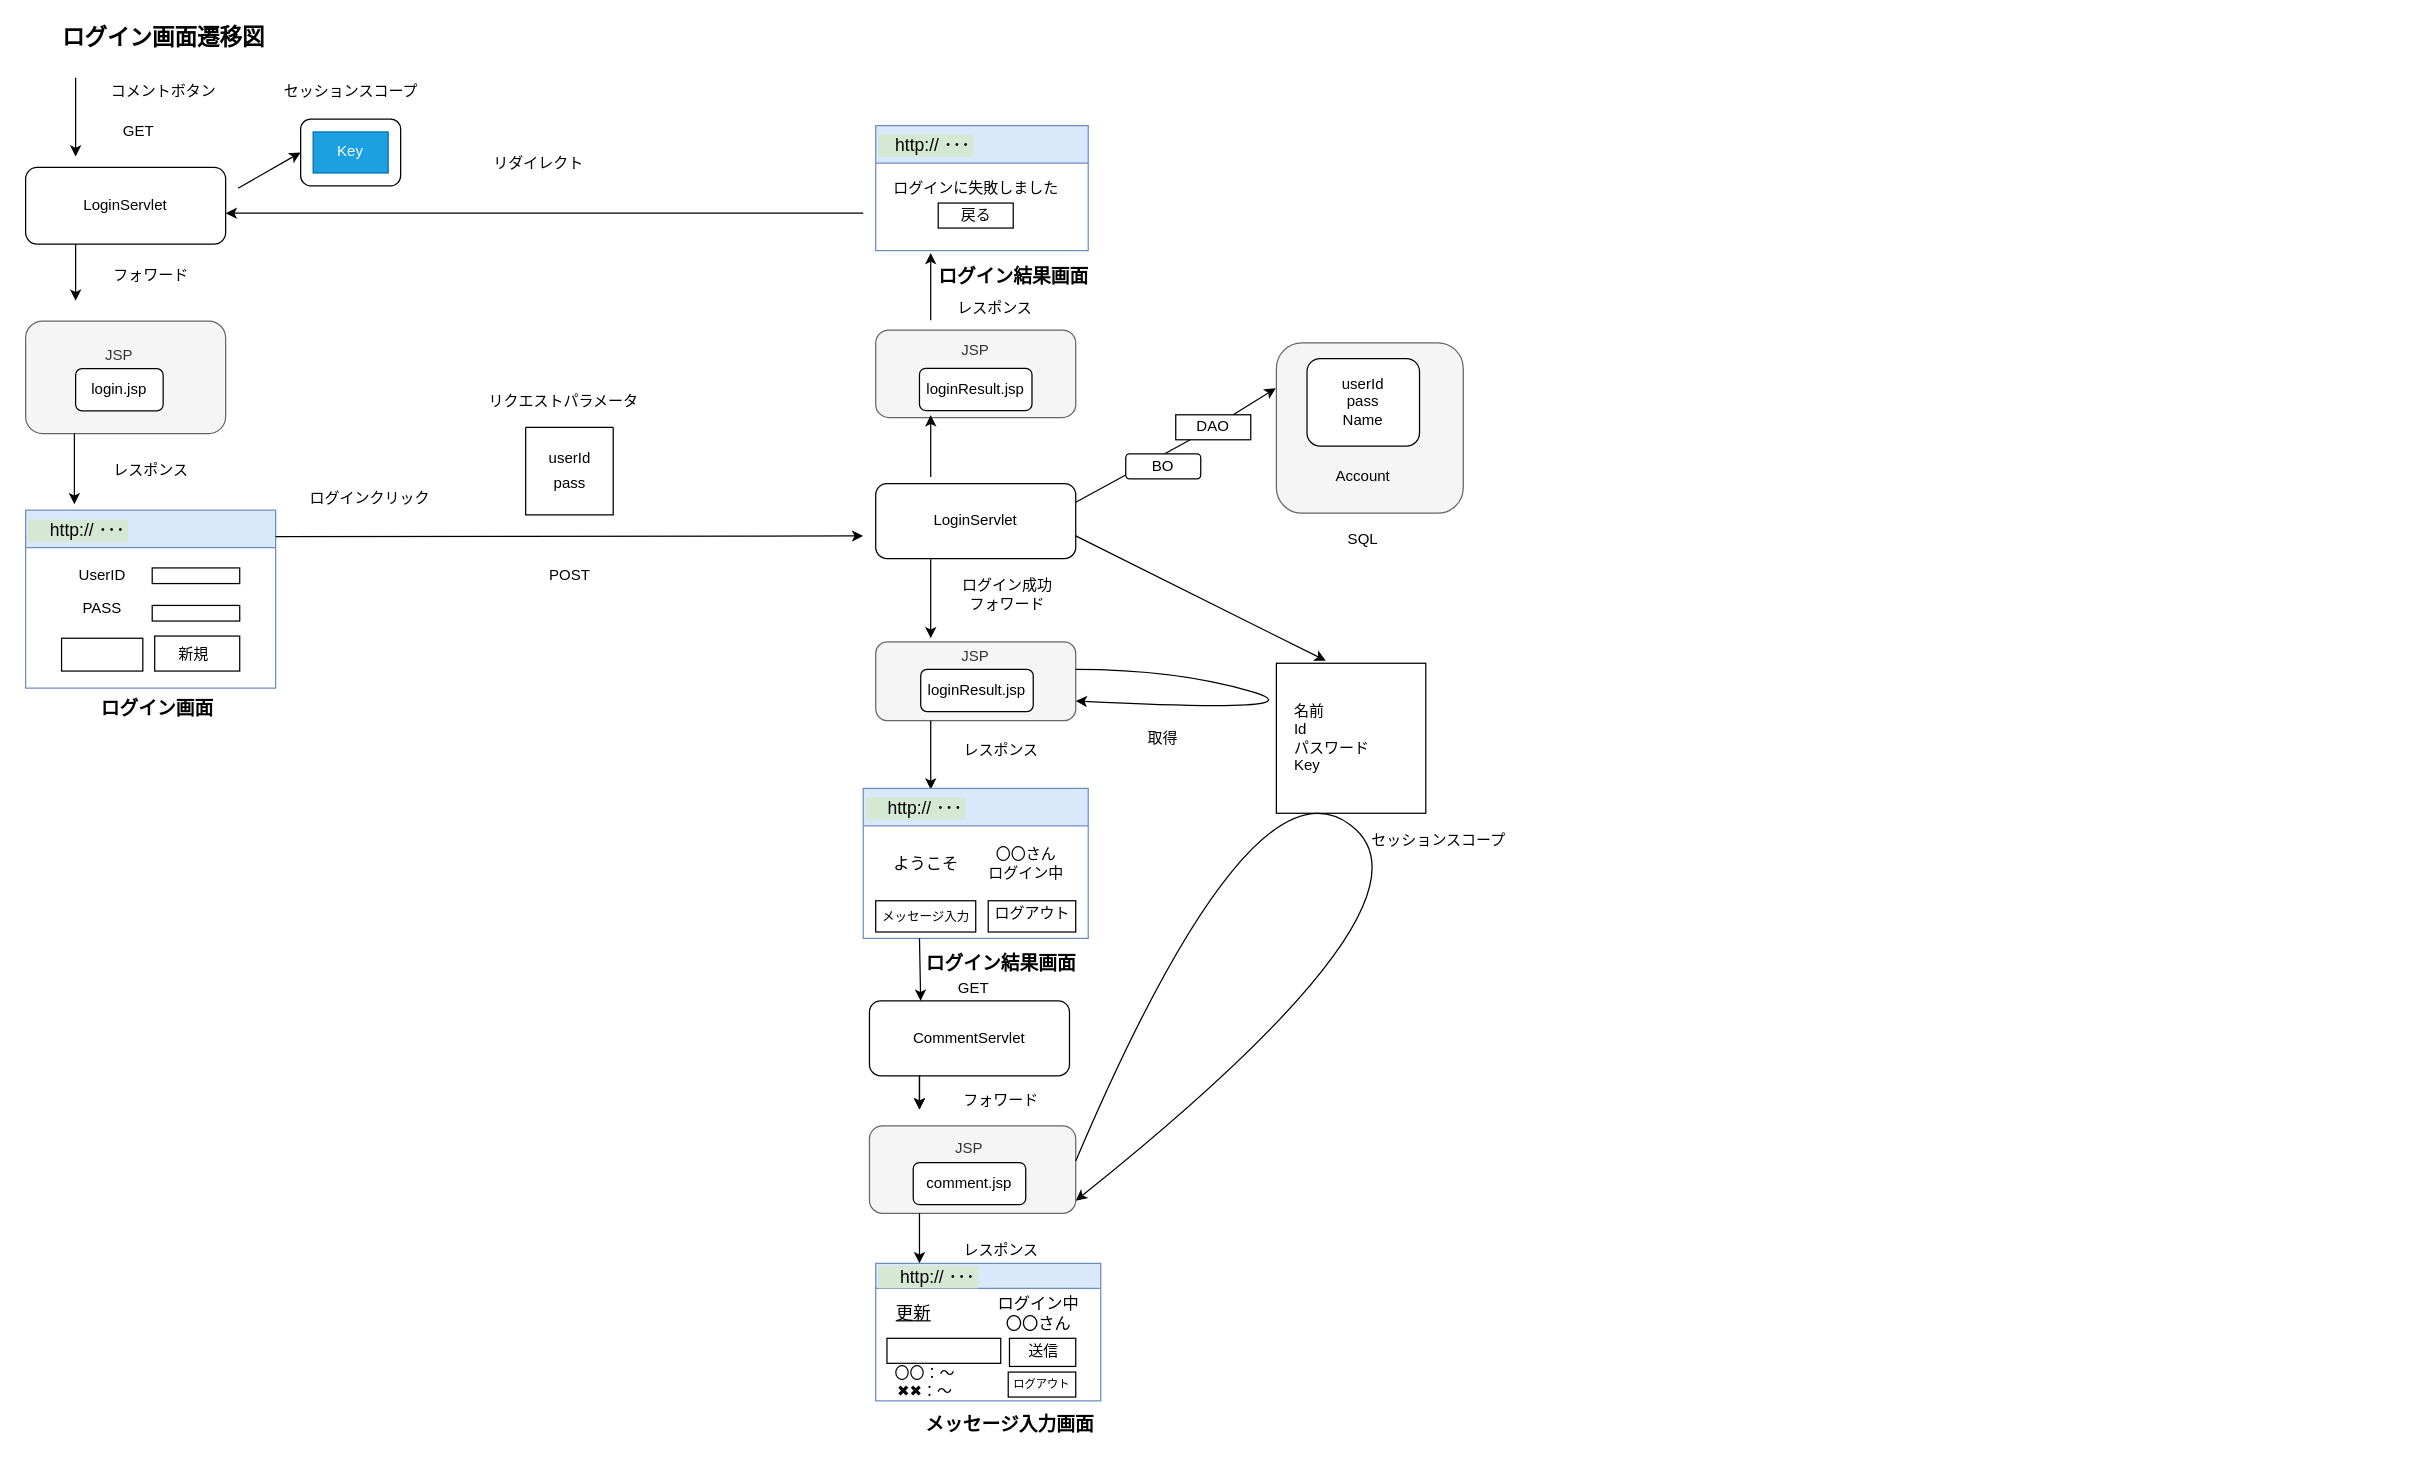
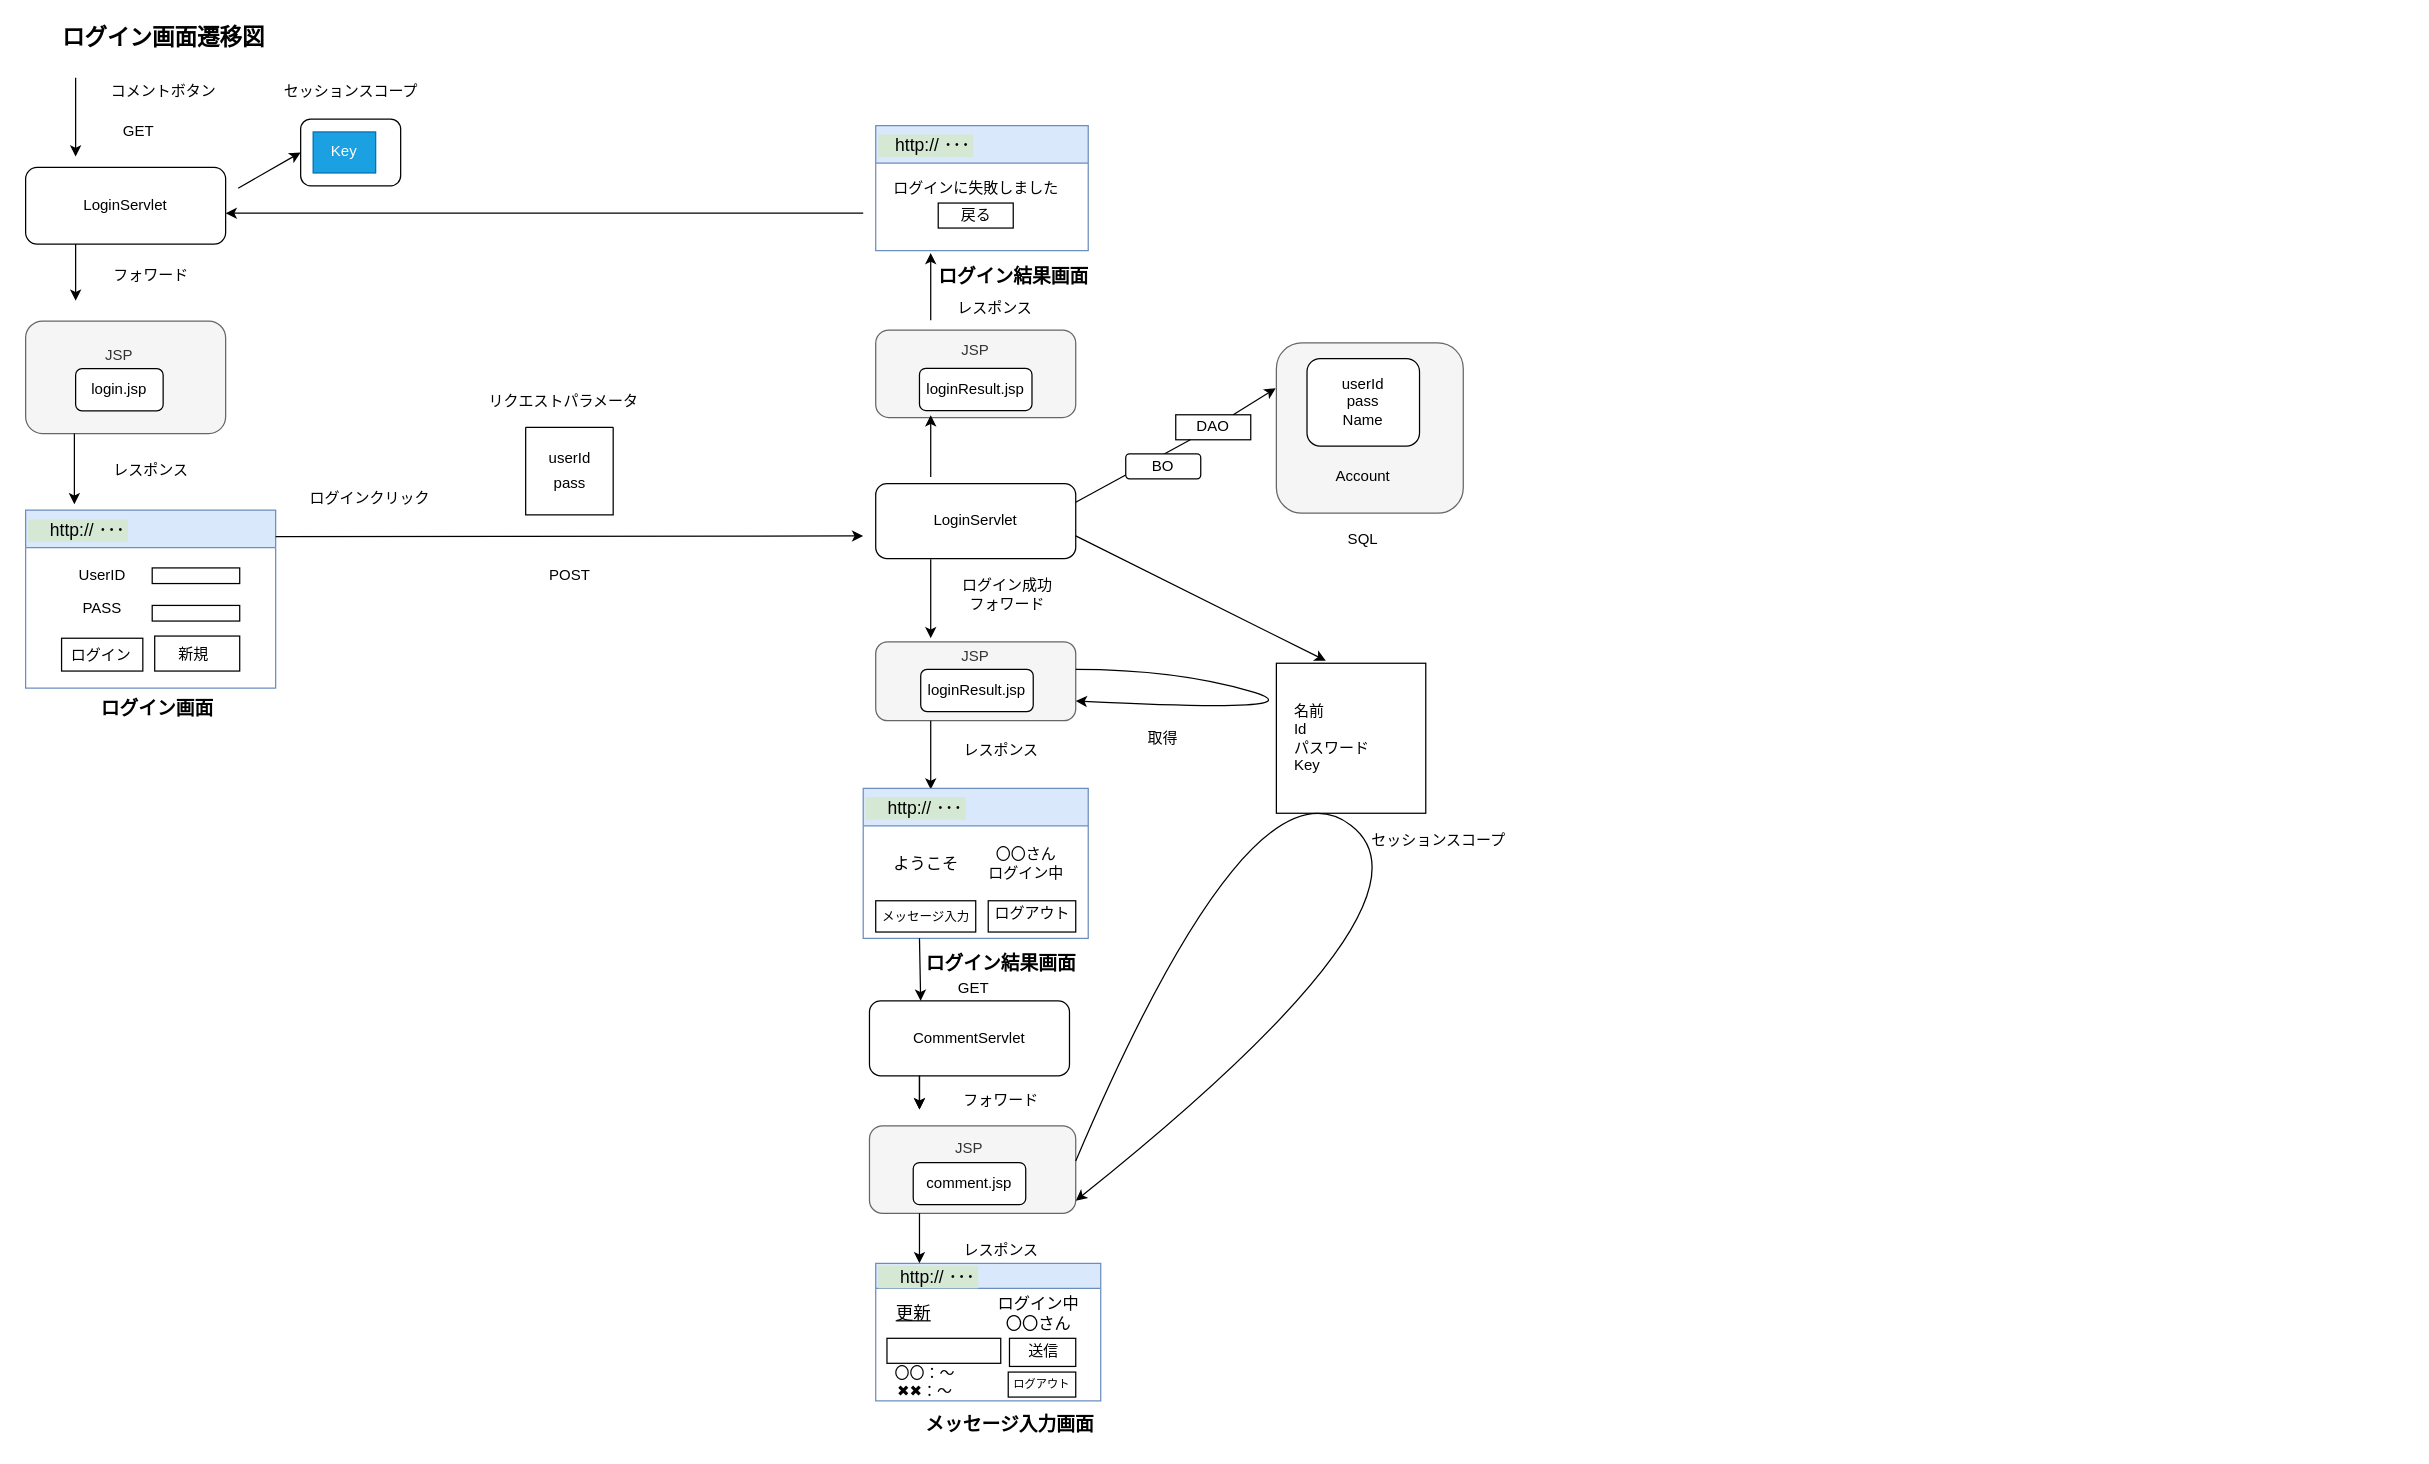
(351, 152) -> (344, 152)
(538, 163) -> none
none -> (101, 655)
